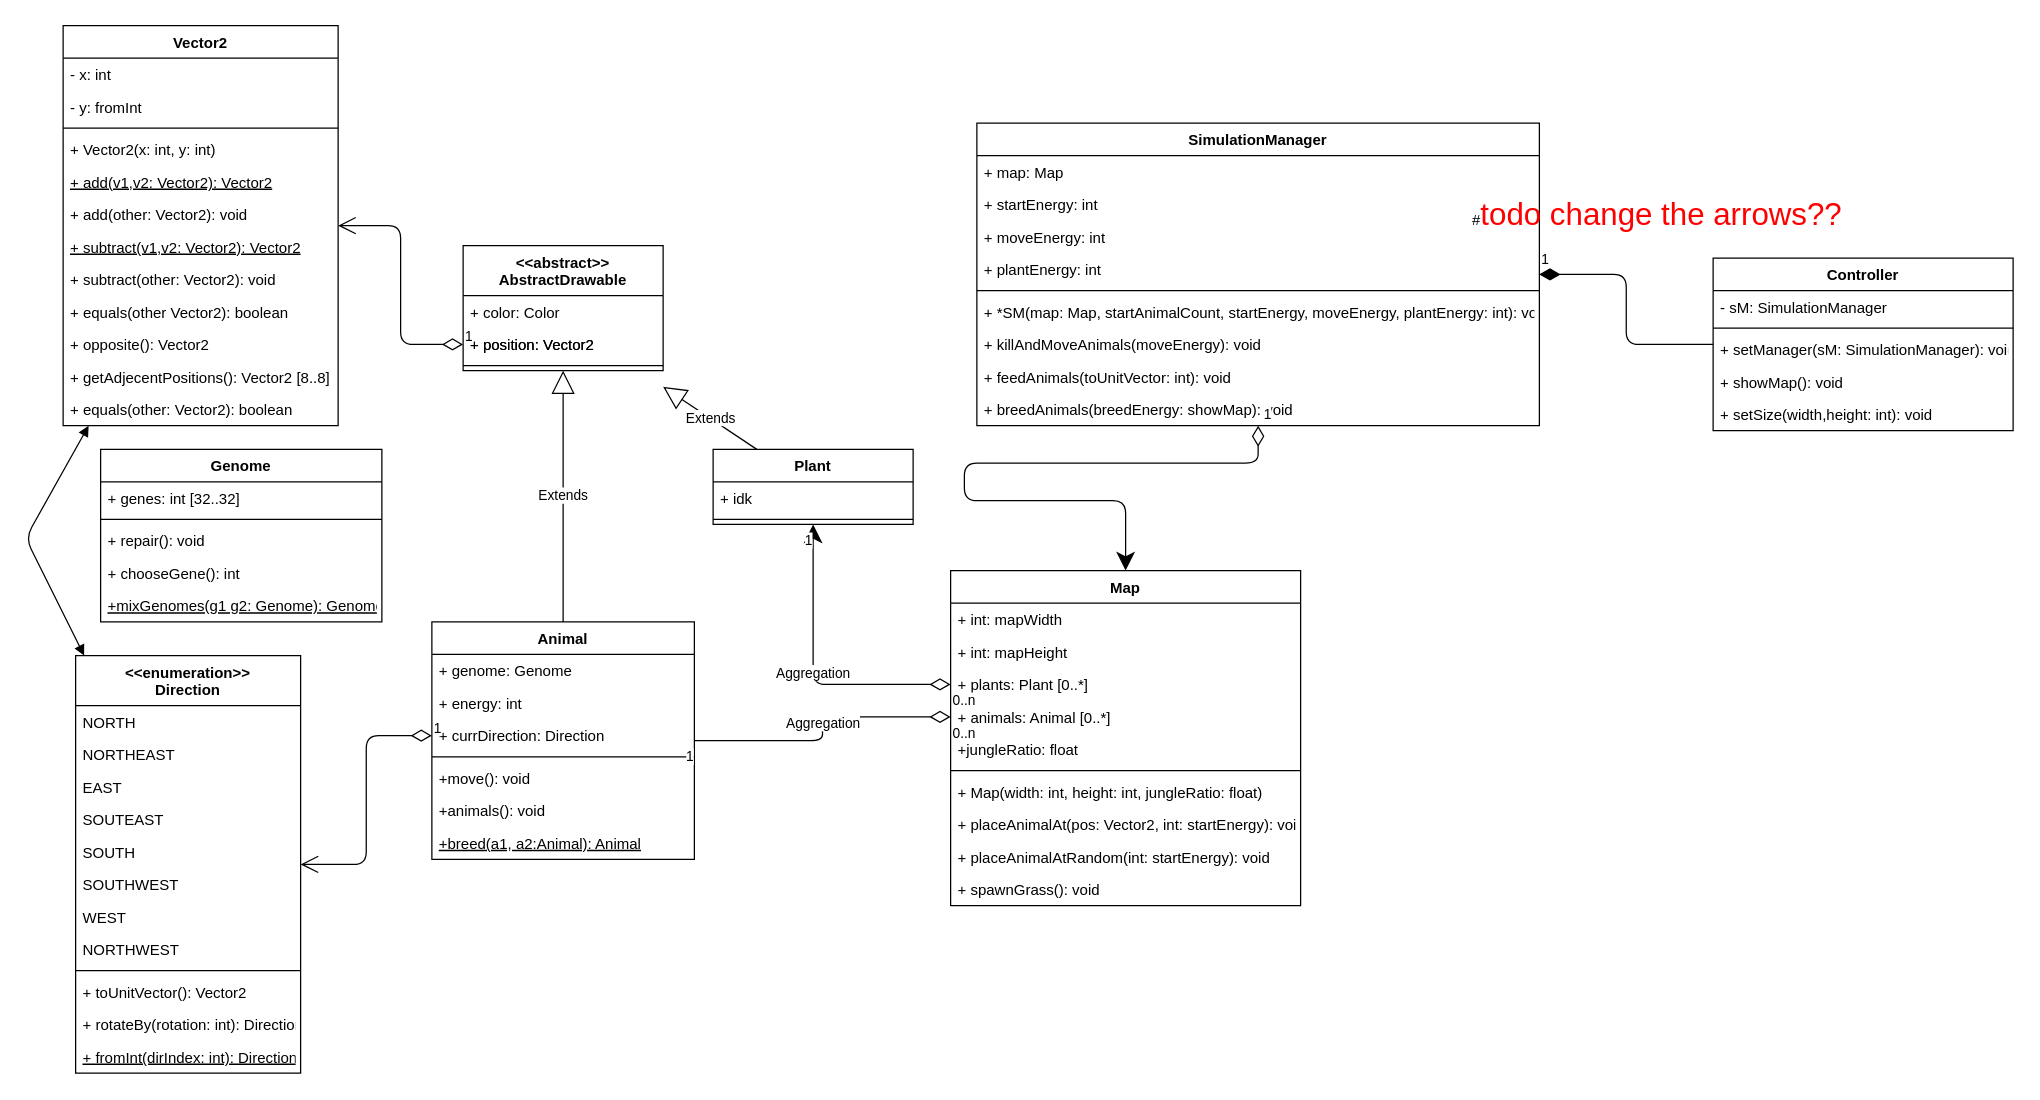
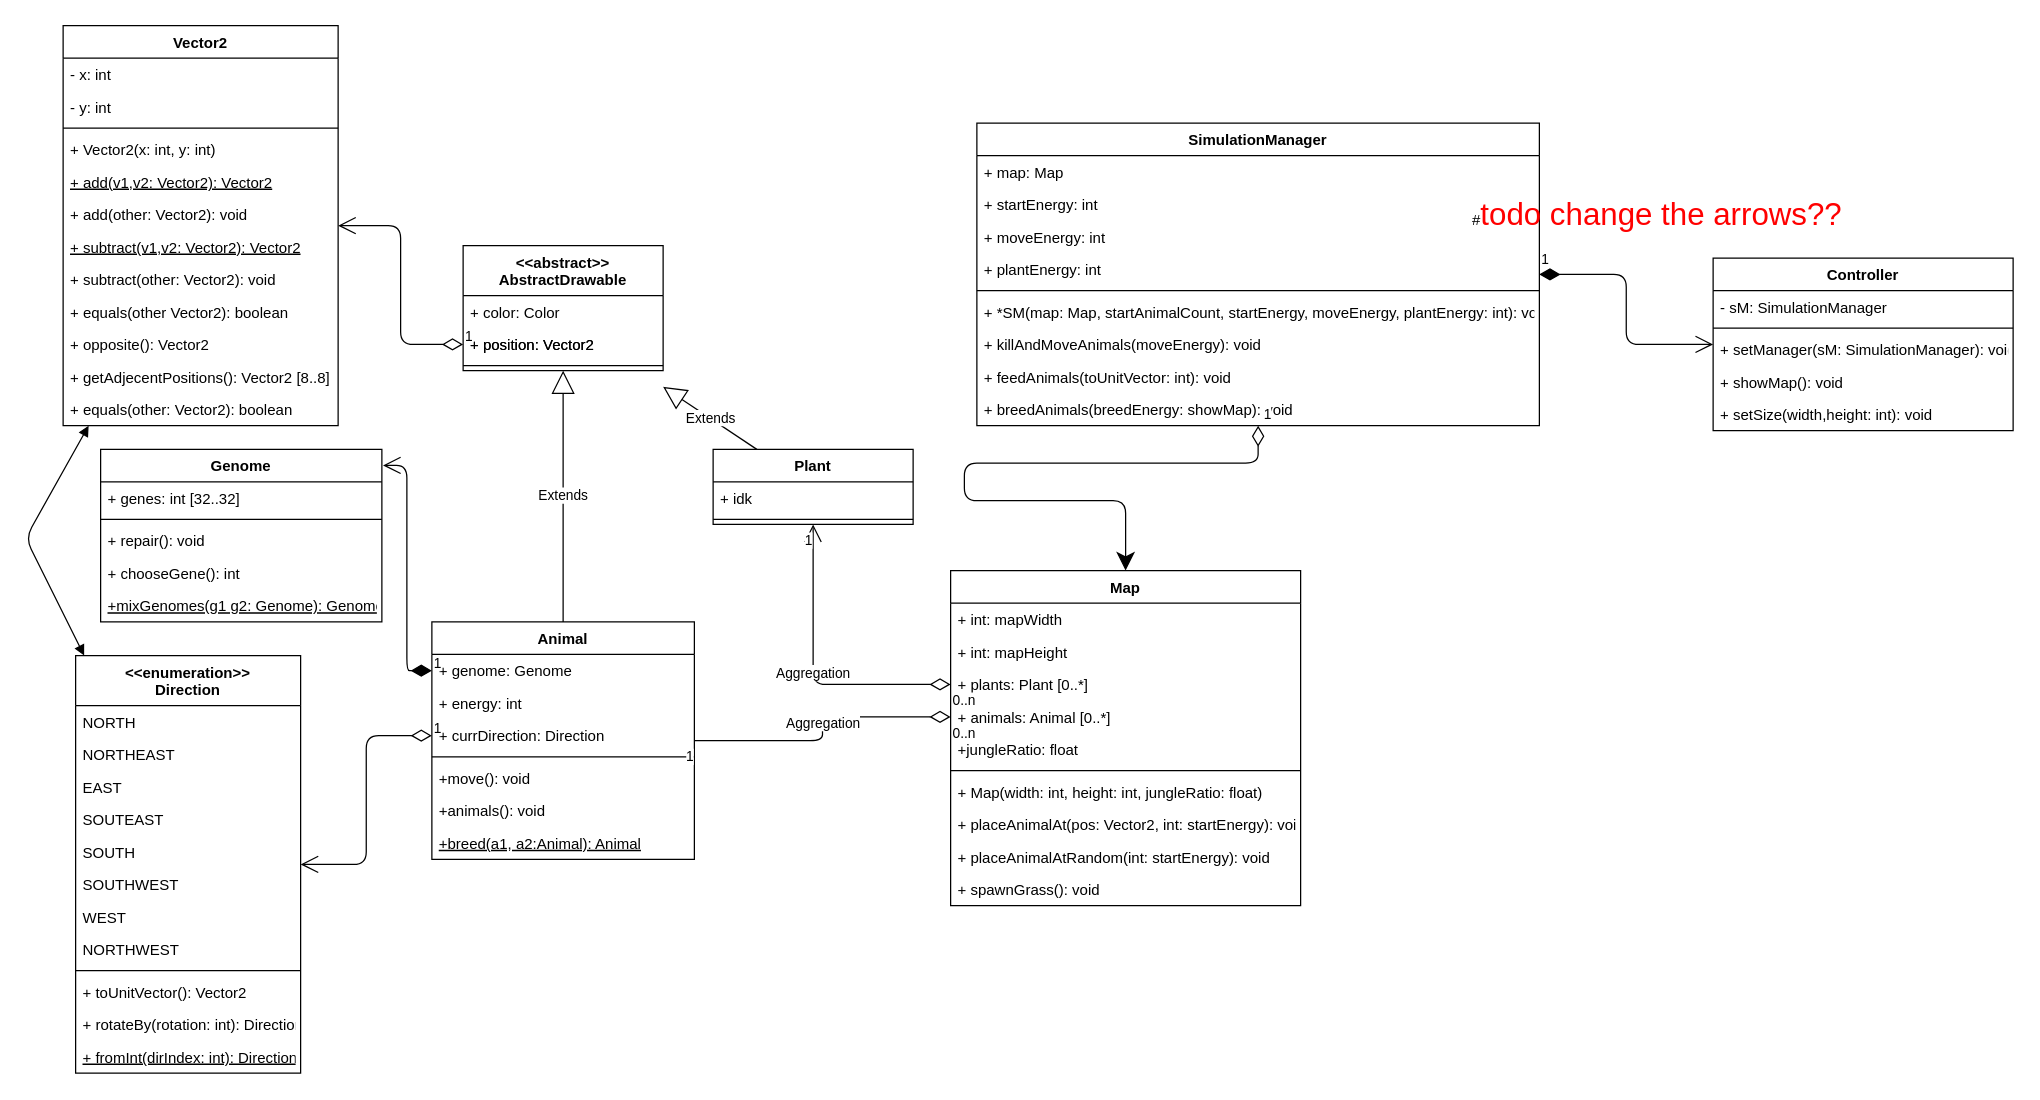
(115, 108) -> (96, 108)
(1707, 344) -> (1707, 344)
(813, 540) -> (813, 535)
none -> (407, 564)
